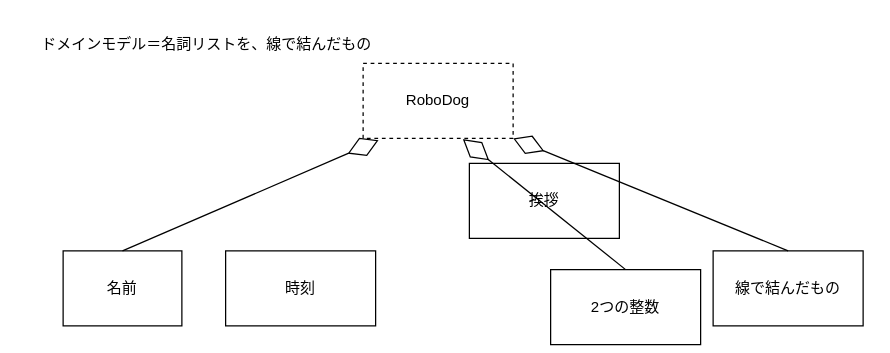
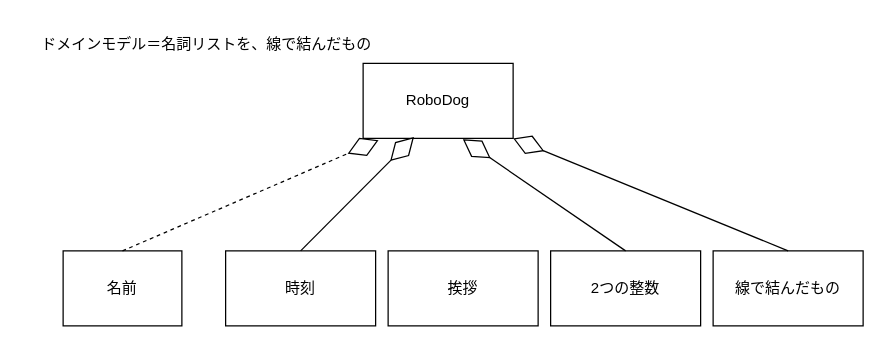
(438, 101) -> (438, 101)
(544, 201) -> (463, 288)
(235, 202) -> (235, 202)
none -> (346, 205)
(626, 307) -> (626, 288)
